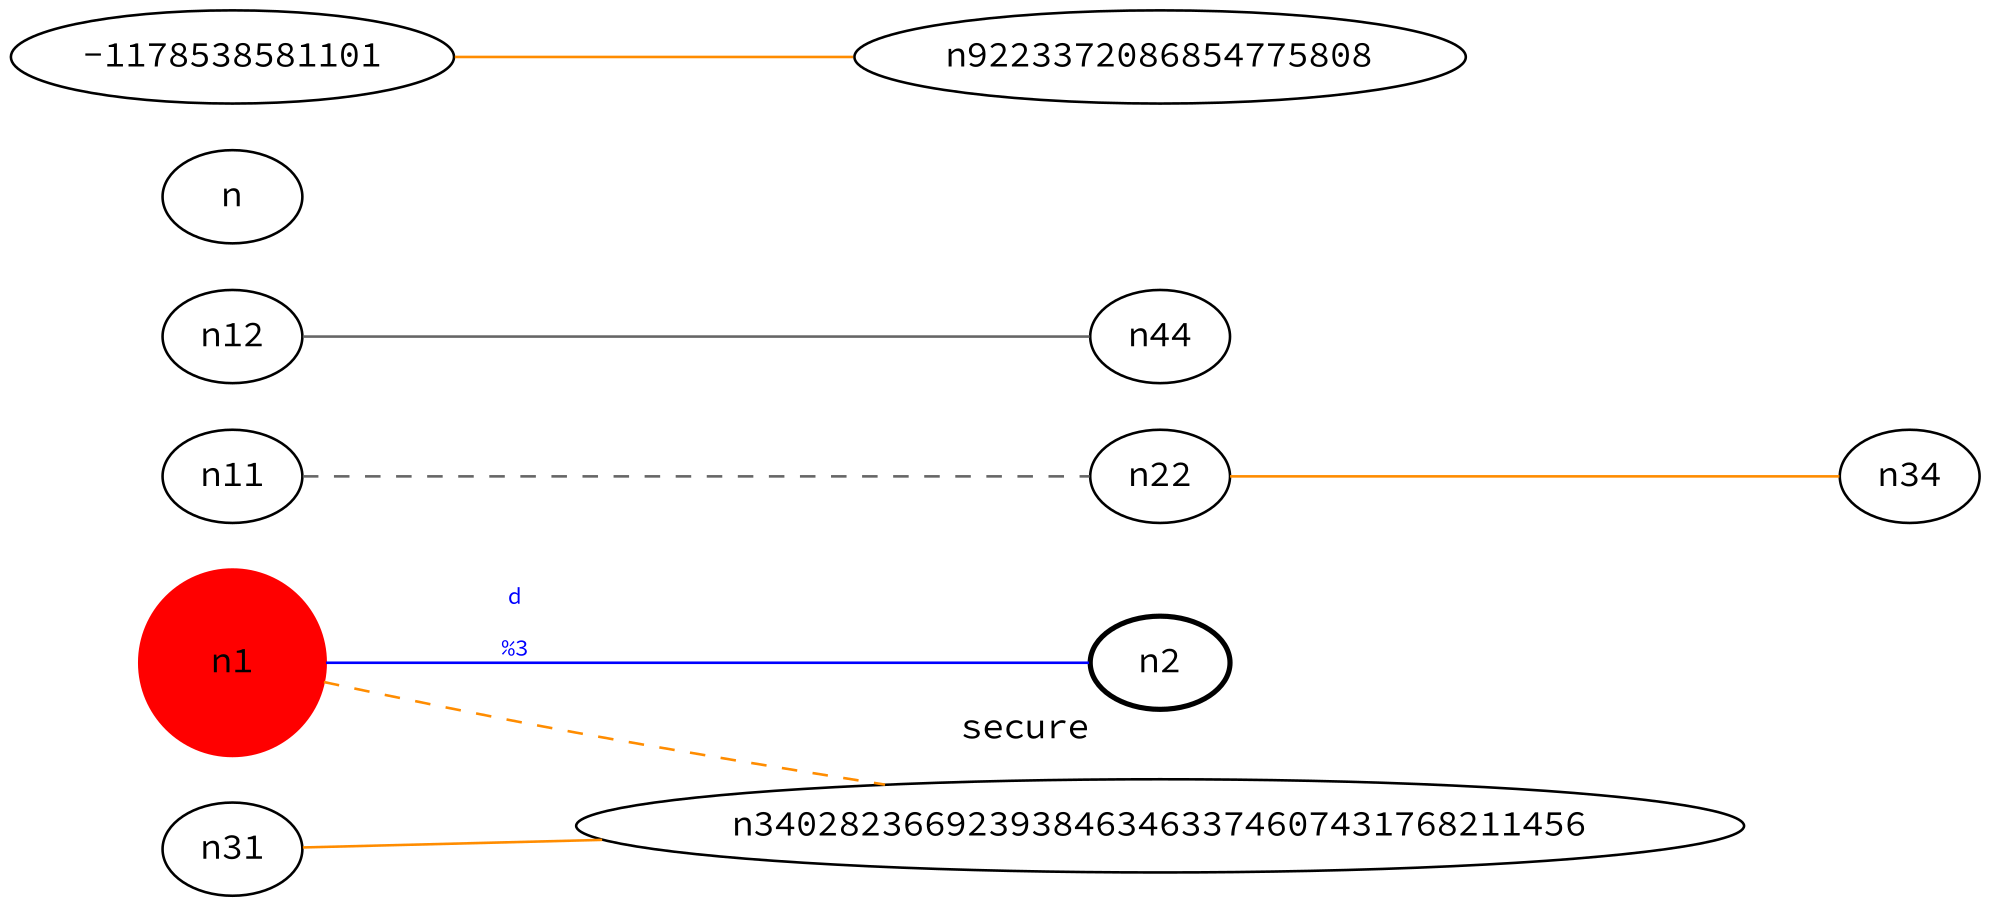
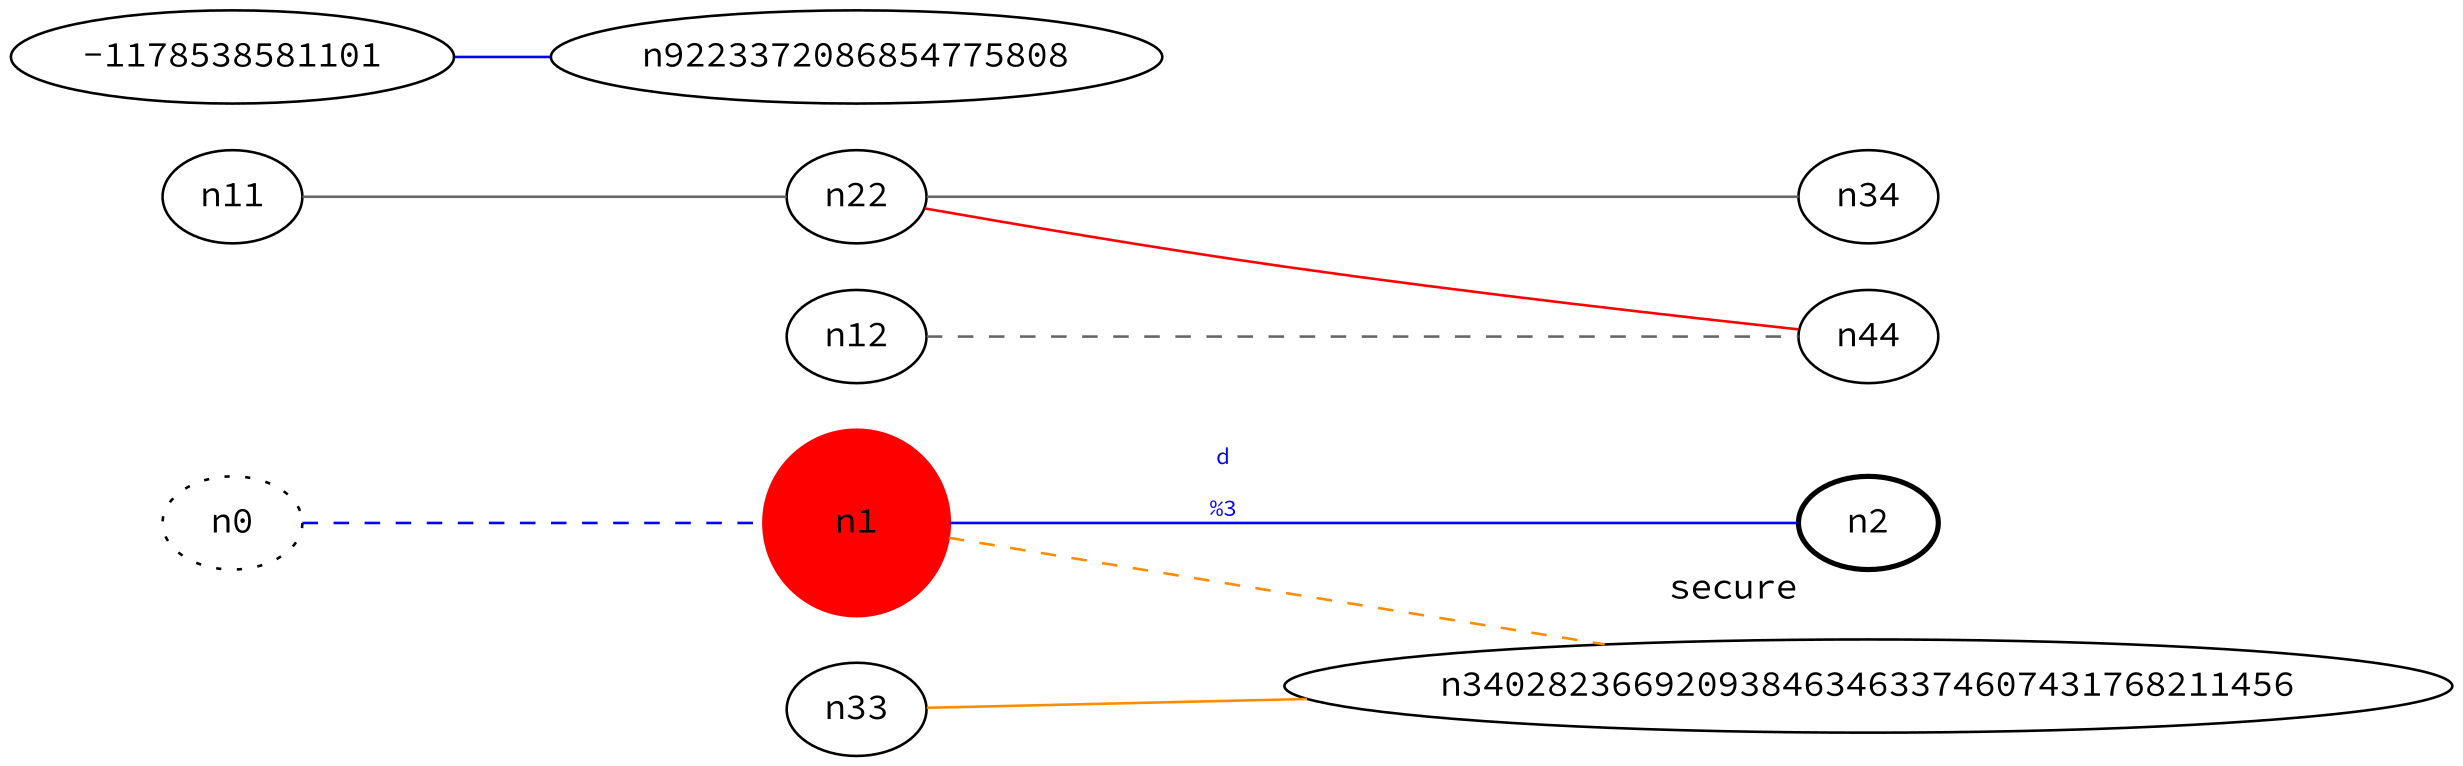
(654, 57) -> (503, 57)
(232, 197) -> none
none -> (1360, 277)
(696, 337) -> (1363, 337)
(696, 476) -> (545, 197)
(1535, 476) -> (1363, 197)
none -> (232, 523)
(1160, 826) -> (1868, 686)
(232, 849) -> (857, 709)
